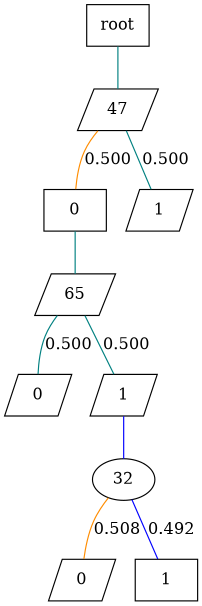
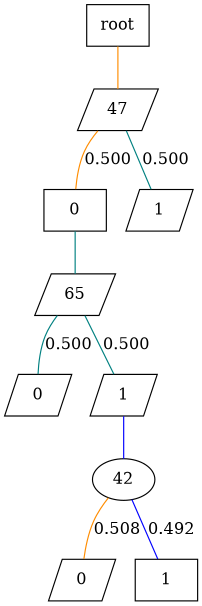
(118, 68) -> (118, 68)
(124, 480) -> (124, 480)
